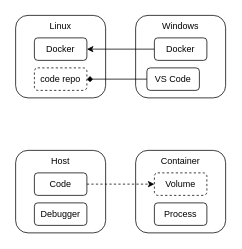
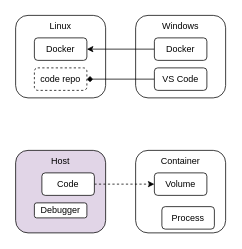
(173, 79) -> (180, 79)
(60, 161) -> (60, 161)
(60, 184) -> (68, 184)
(180, 184) -> (180, 184)
(60, 214) -> (60, 210)
(180, 214) -> (188, 218)
